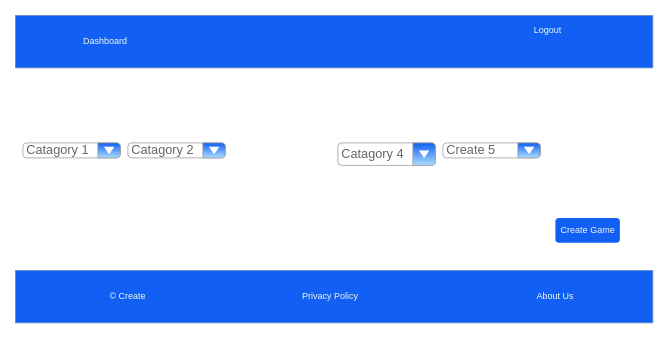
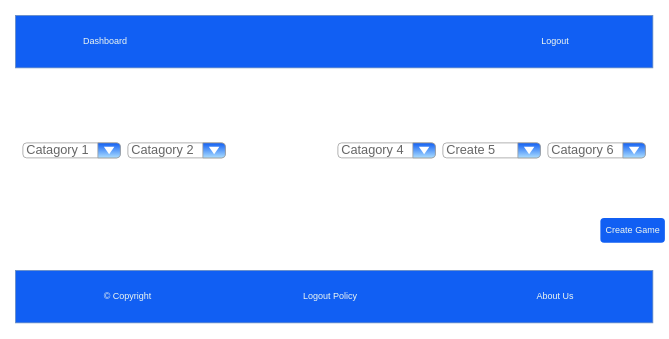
(548, 30) -> (555, 42)
none -> (597, 150)
(387, 154) -> (387, 150)
(588, 230) -> (633, 230)
(128, 297) -> (128, 297)
(330, 297) -> (330, 297)
